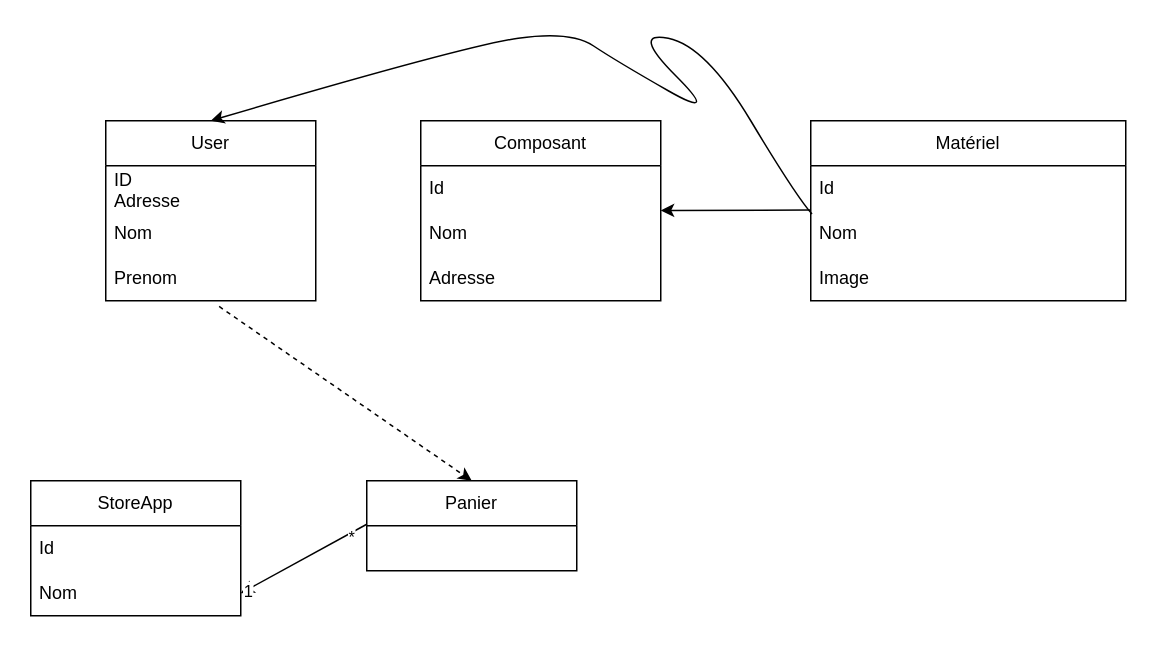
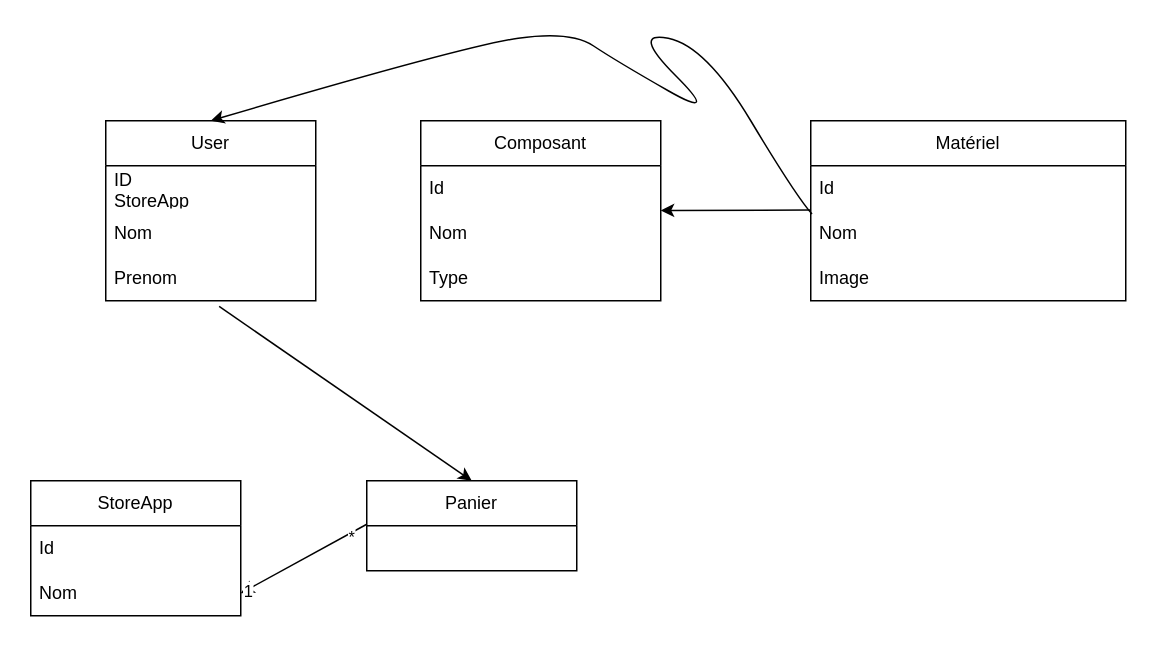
(150, 188) -> (155, 188)
(465, 278) -> (450, 278)
(342, 391) -> (342, 391)
